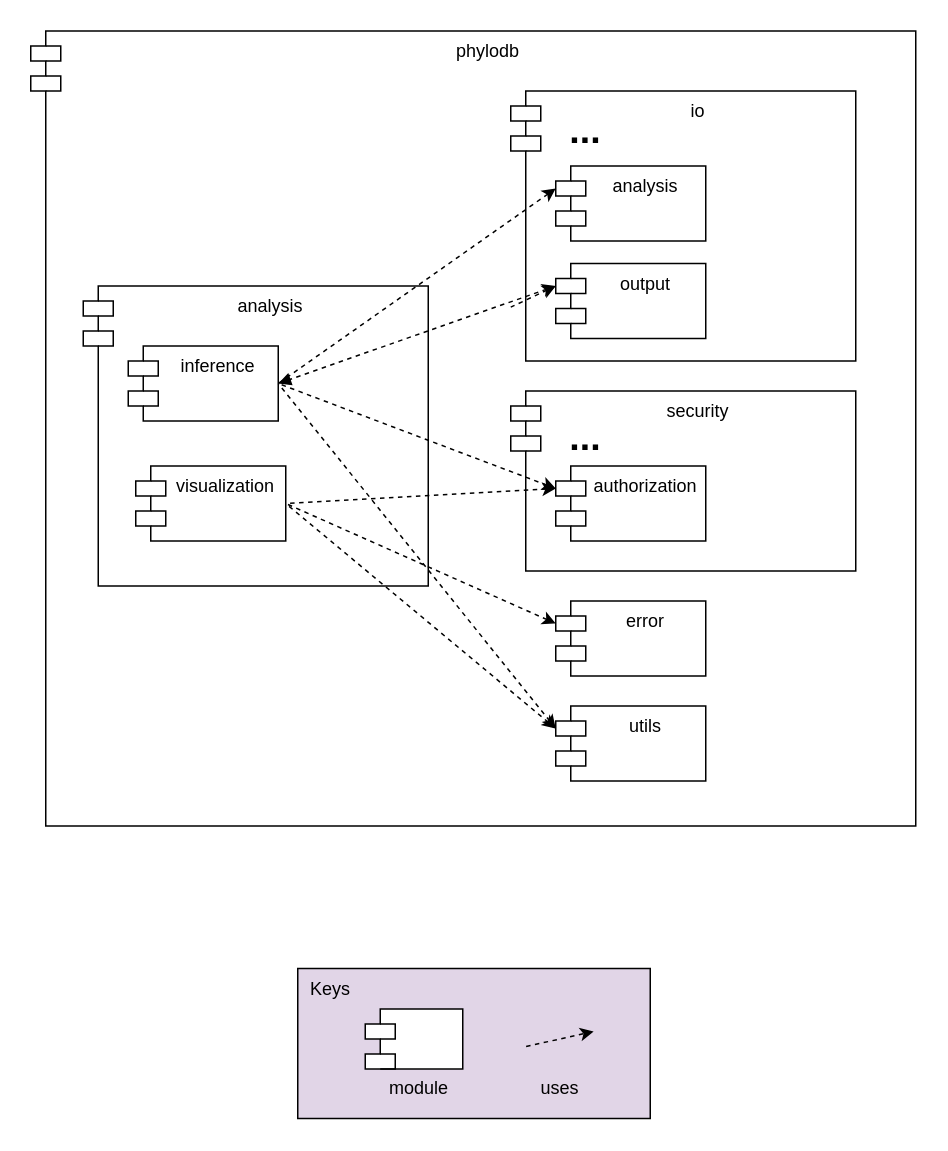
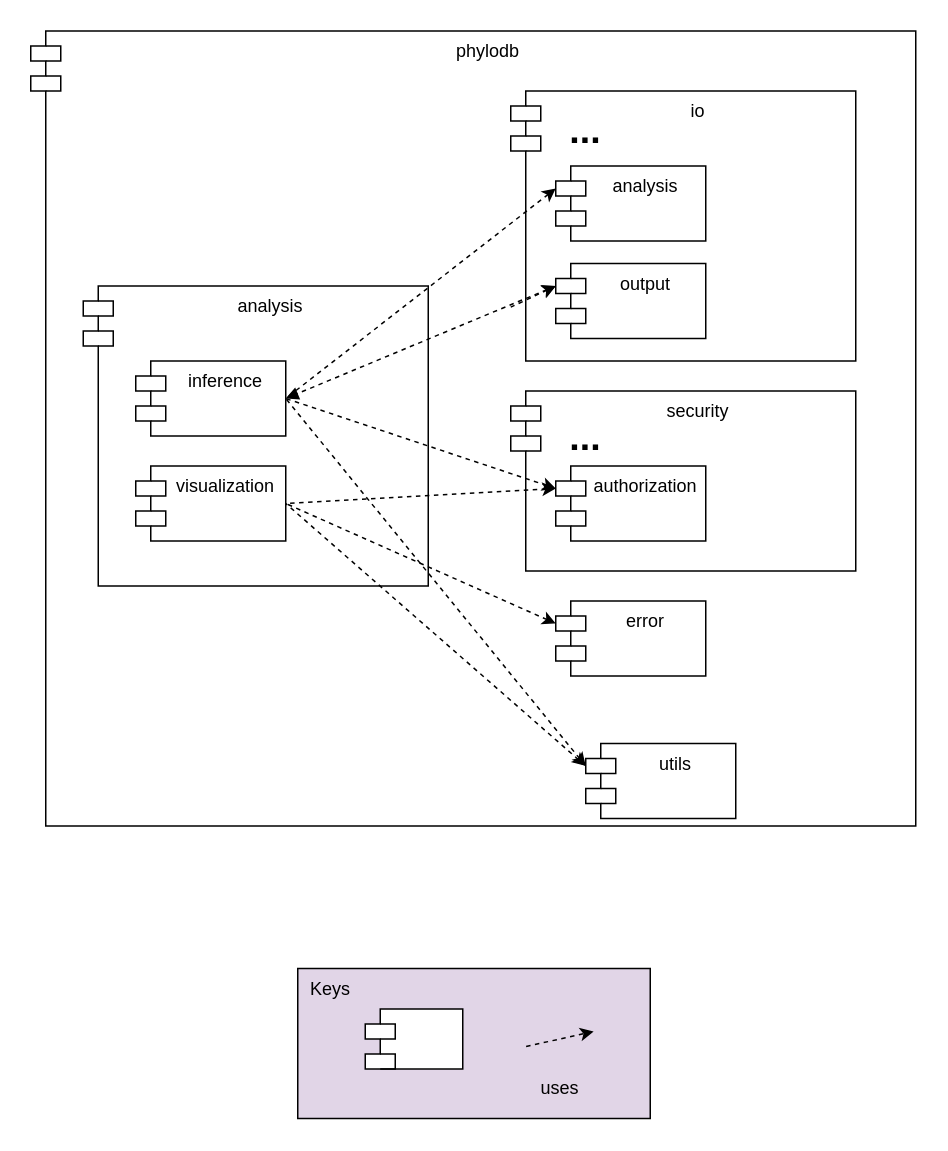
(203, 383) -> (211, 398)
(631, 743) -> (661, 781)
(418, 1088) -> none
